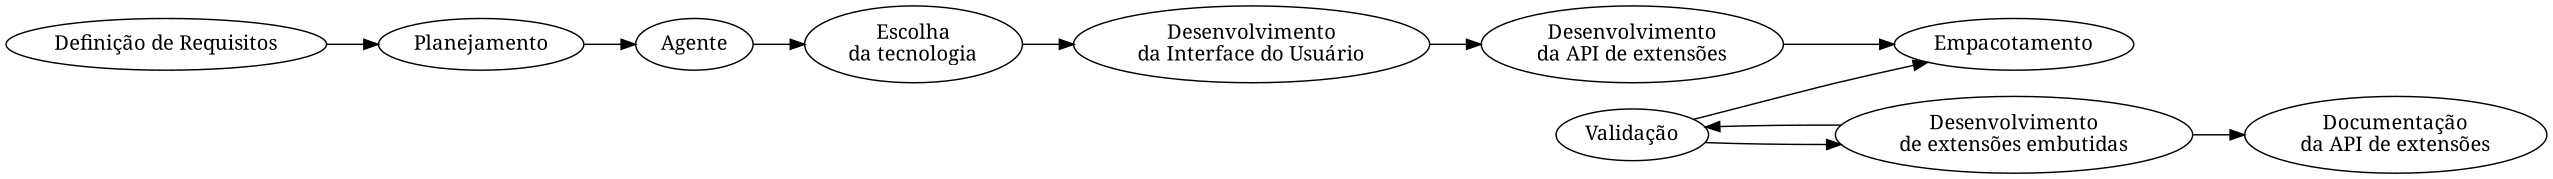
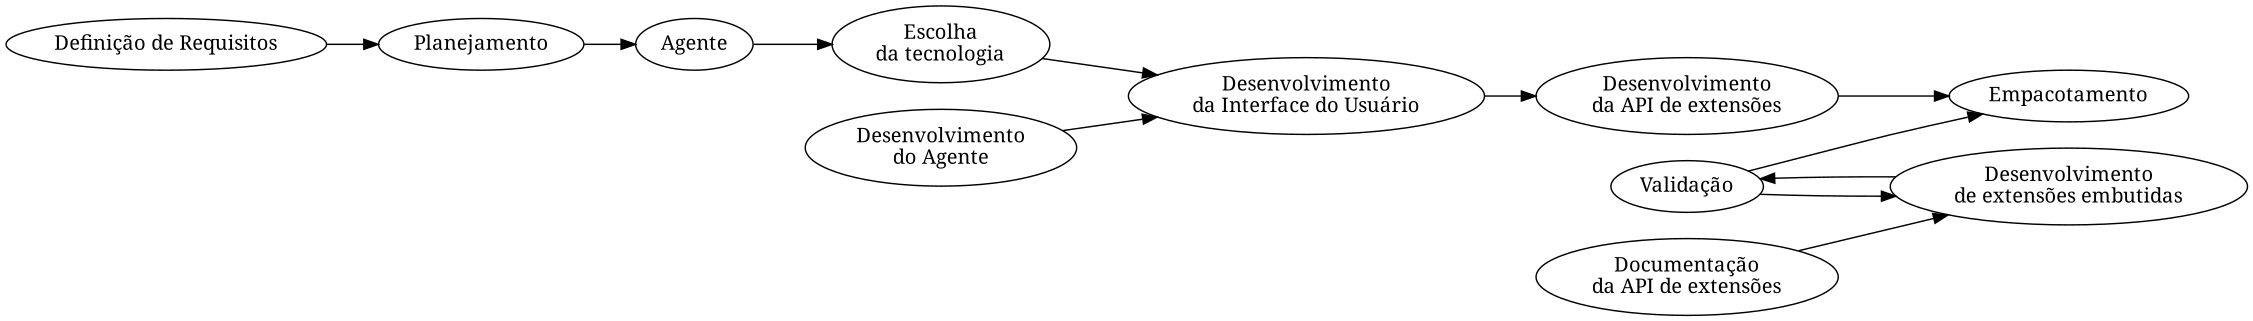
(2211, 135) -> (1866, 235)
none -> (941, 148)
